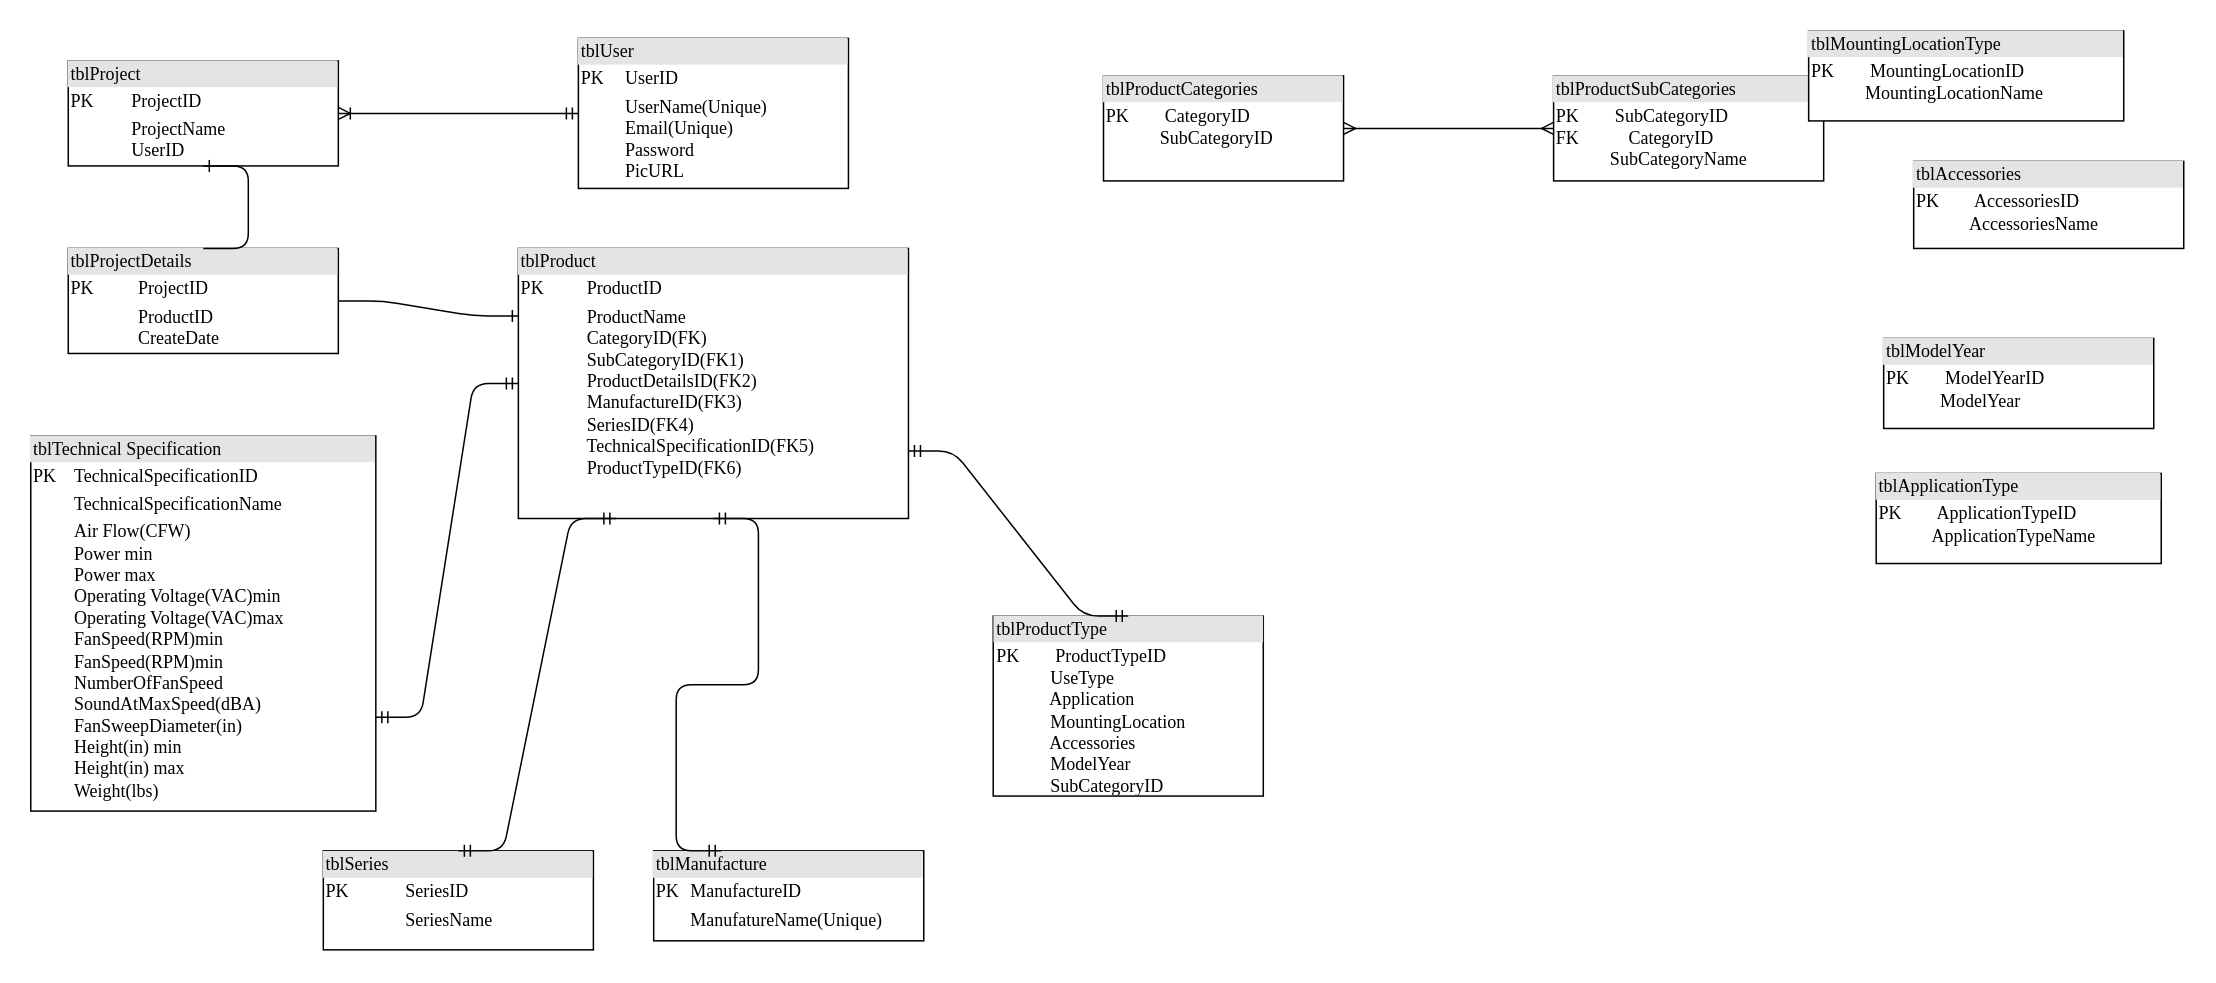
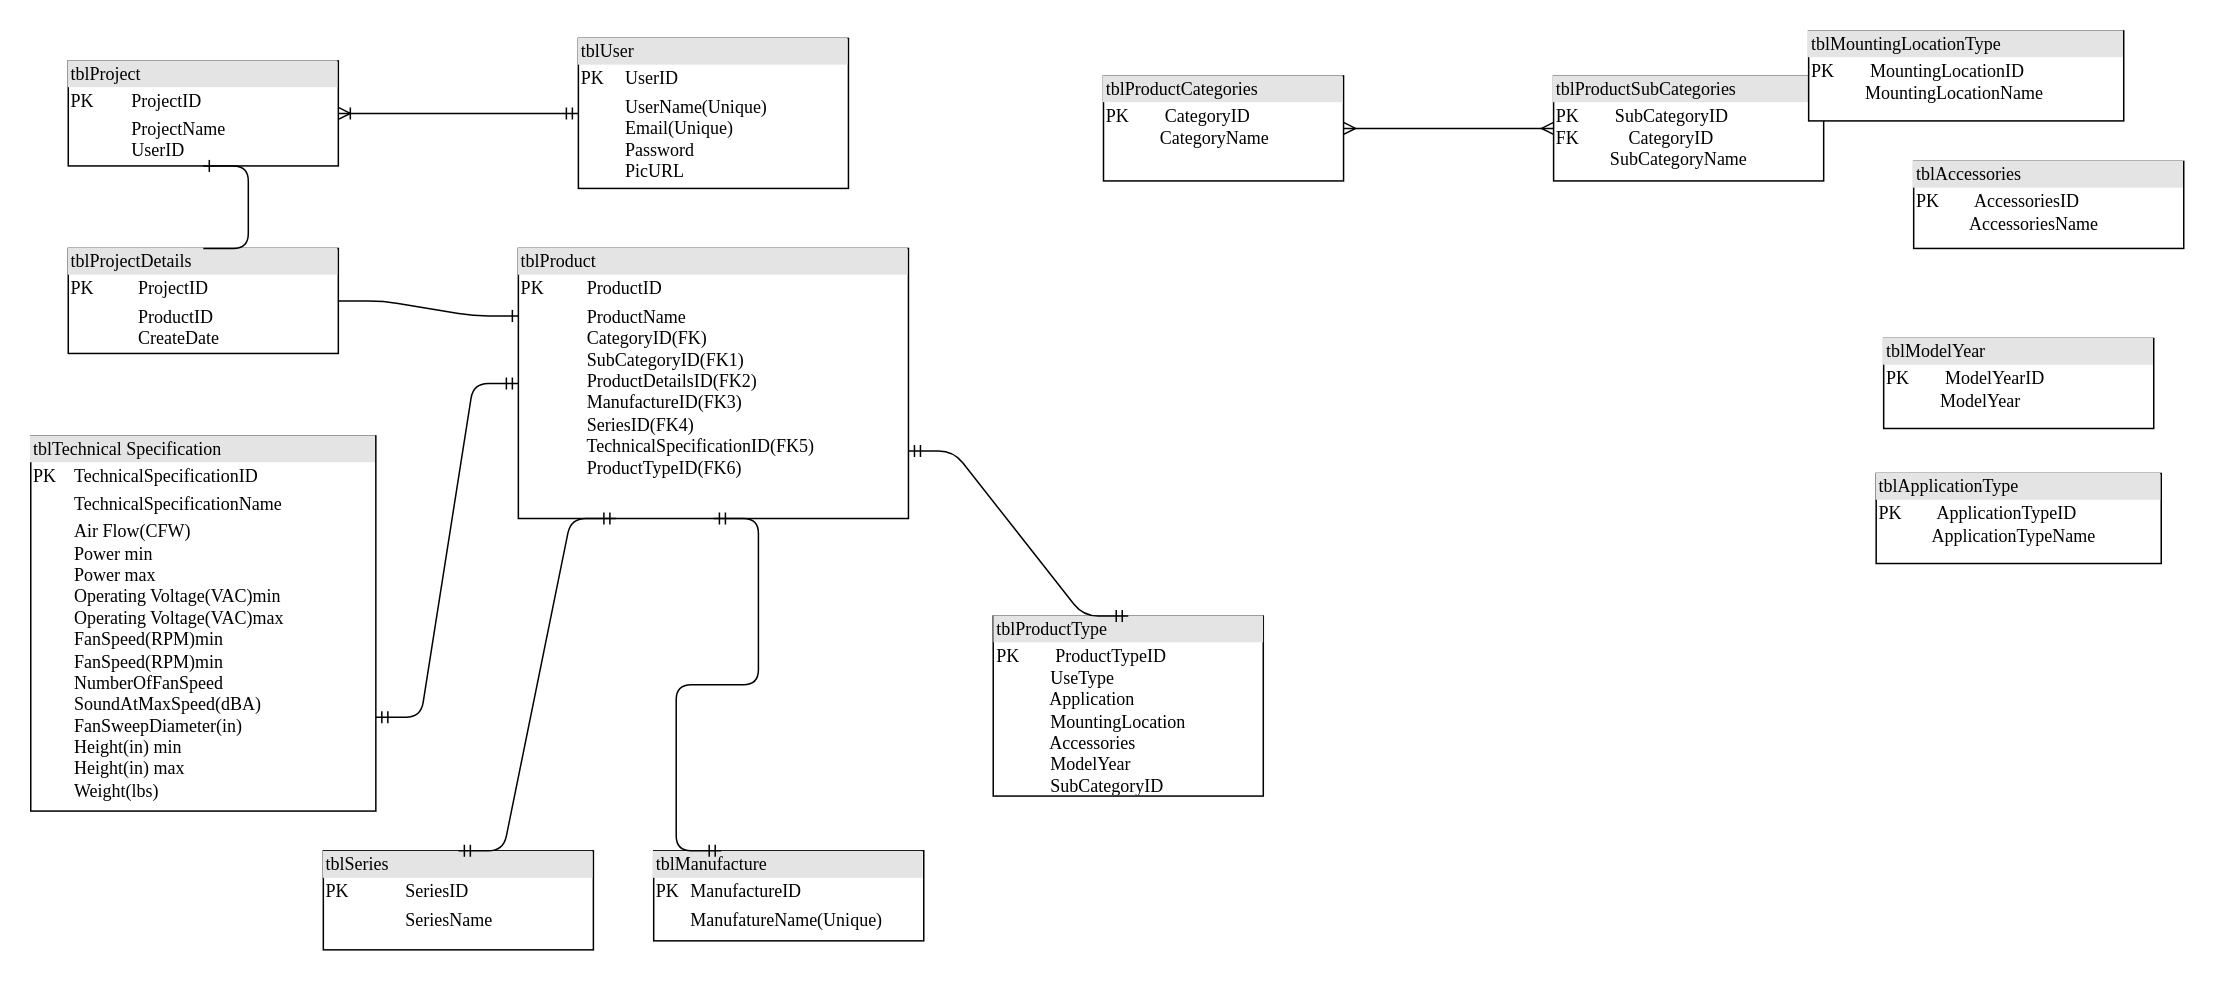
(1199, 108) -> (1199, 108)
